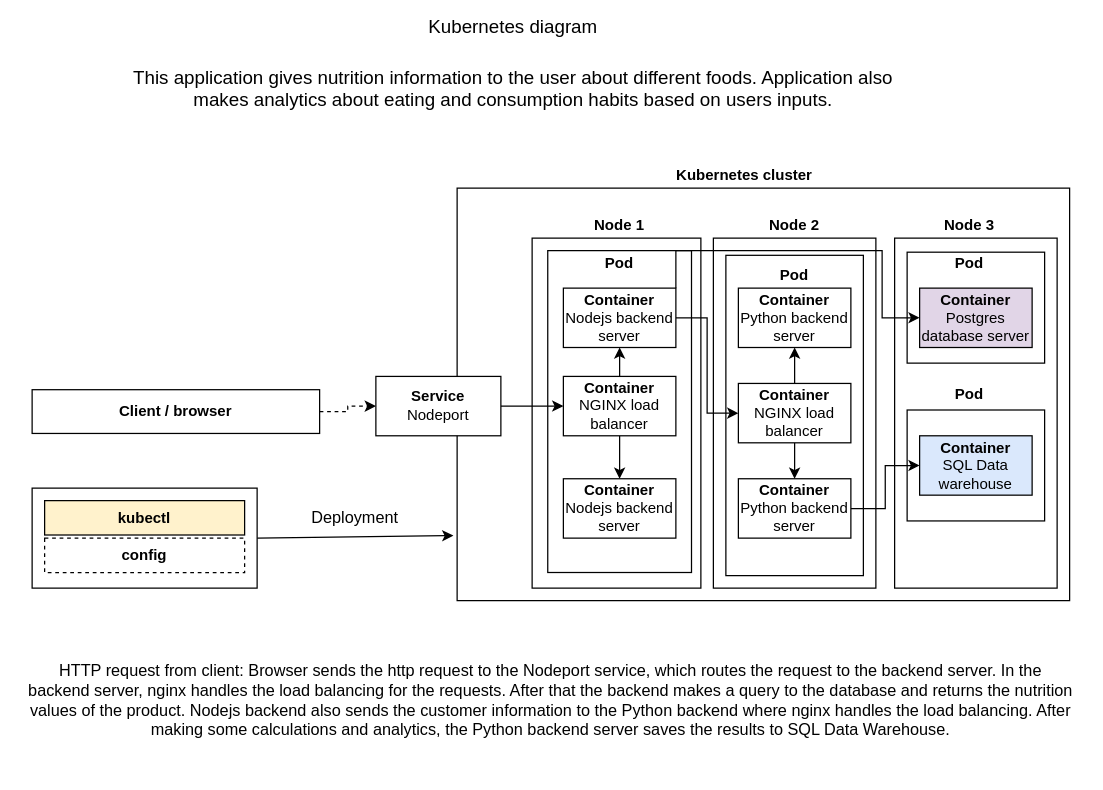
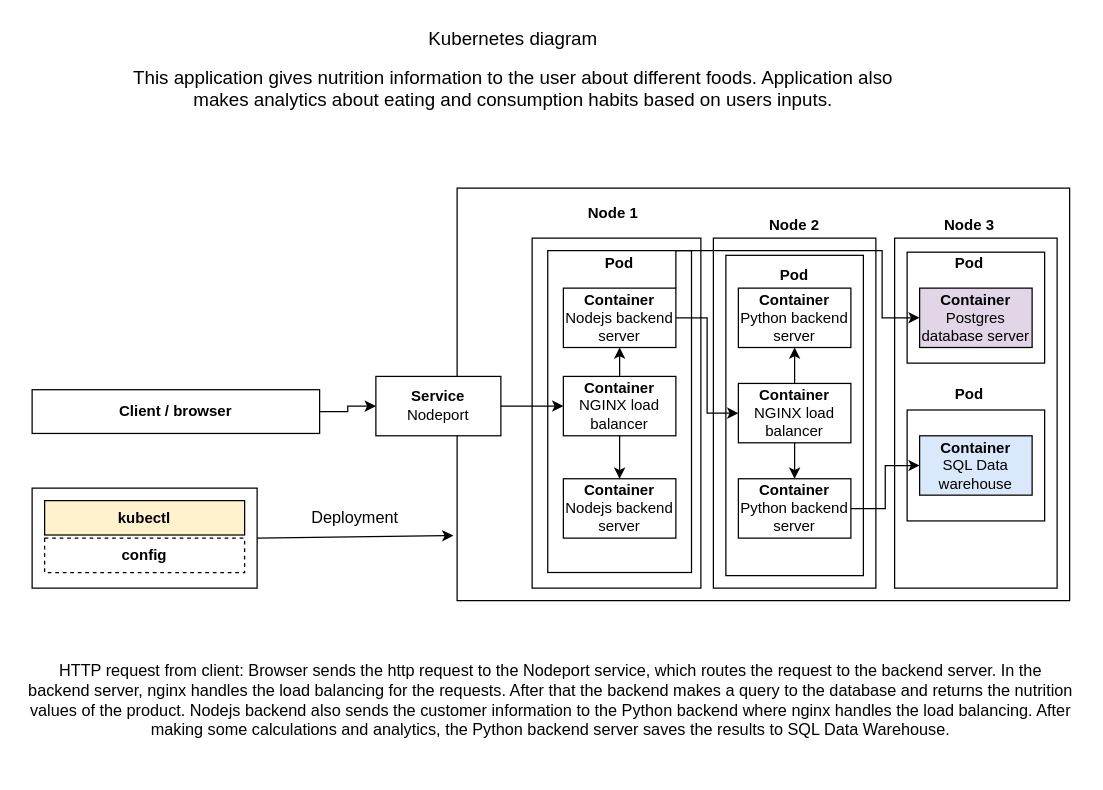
(513, 26) -> (513, 38)
(744, 176) -> none
(619, 226) -> (613, 213)
(346, 412) -> (346, 412)
